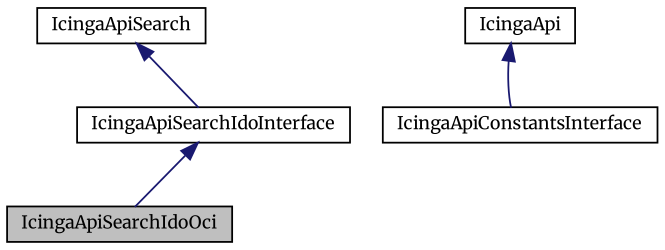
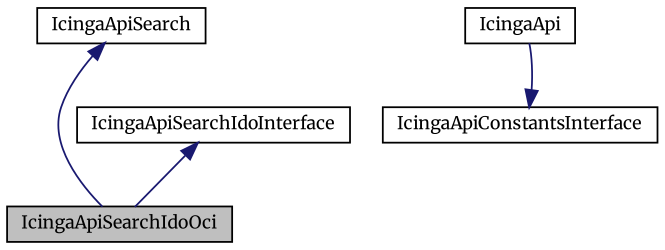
(174, 82) -> (59, 133)
(508, 84) -> (532, 67)
